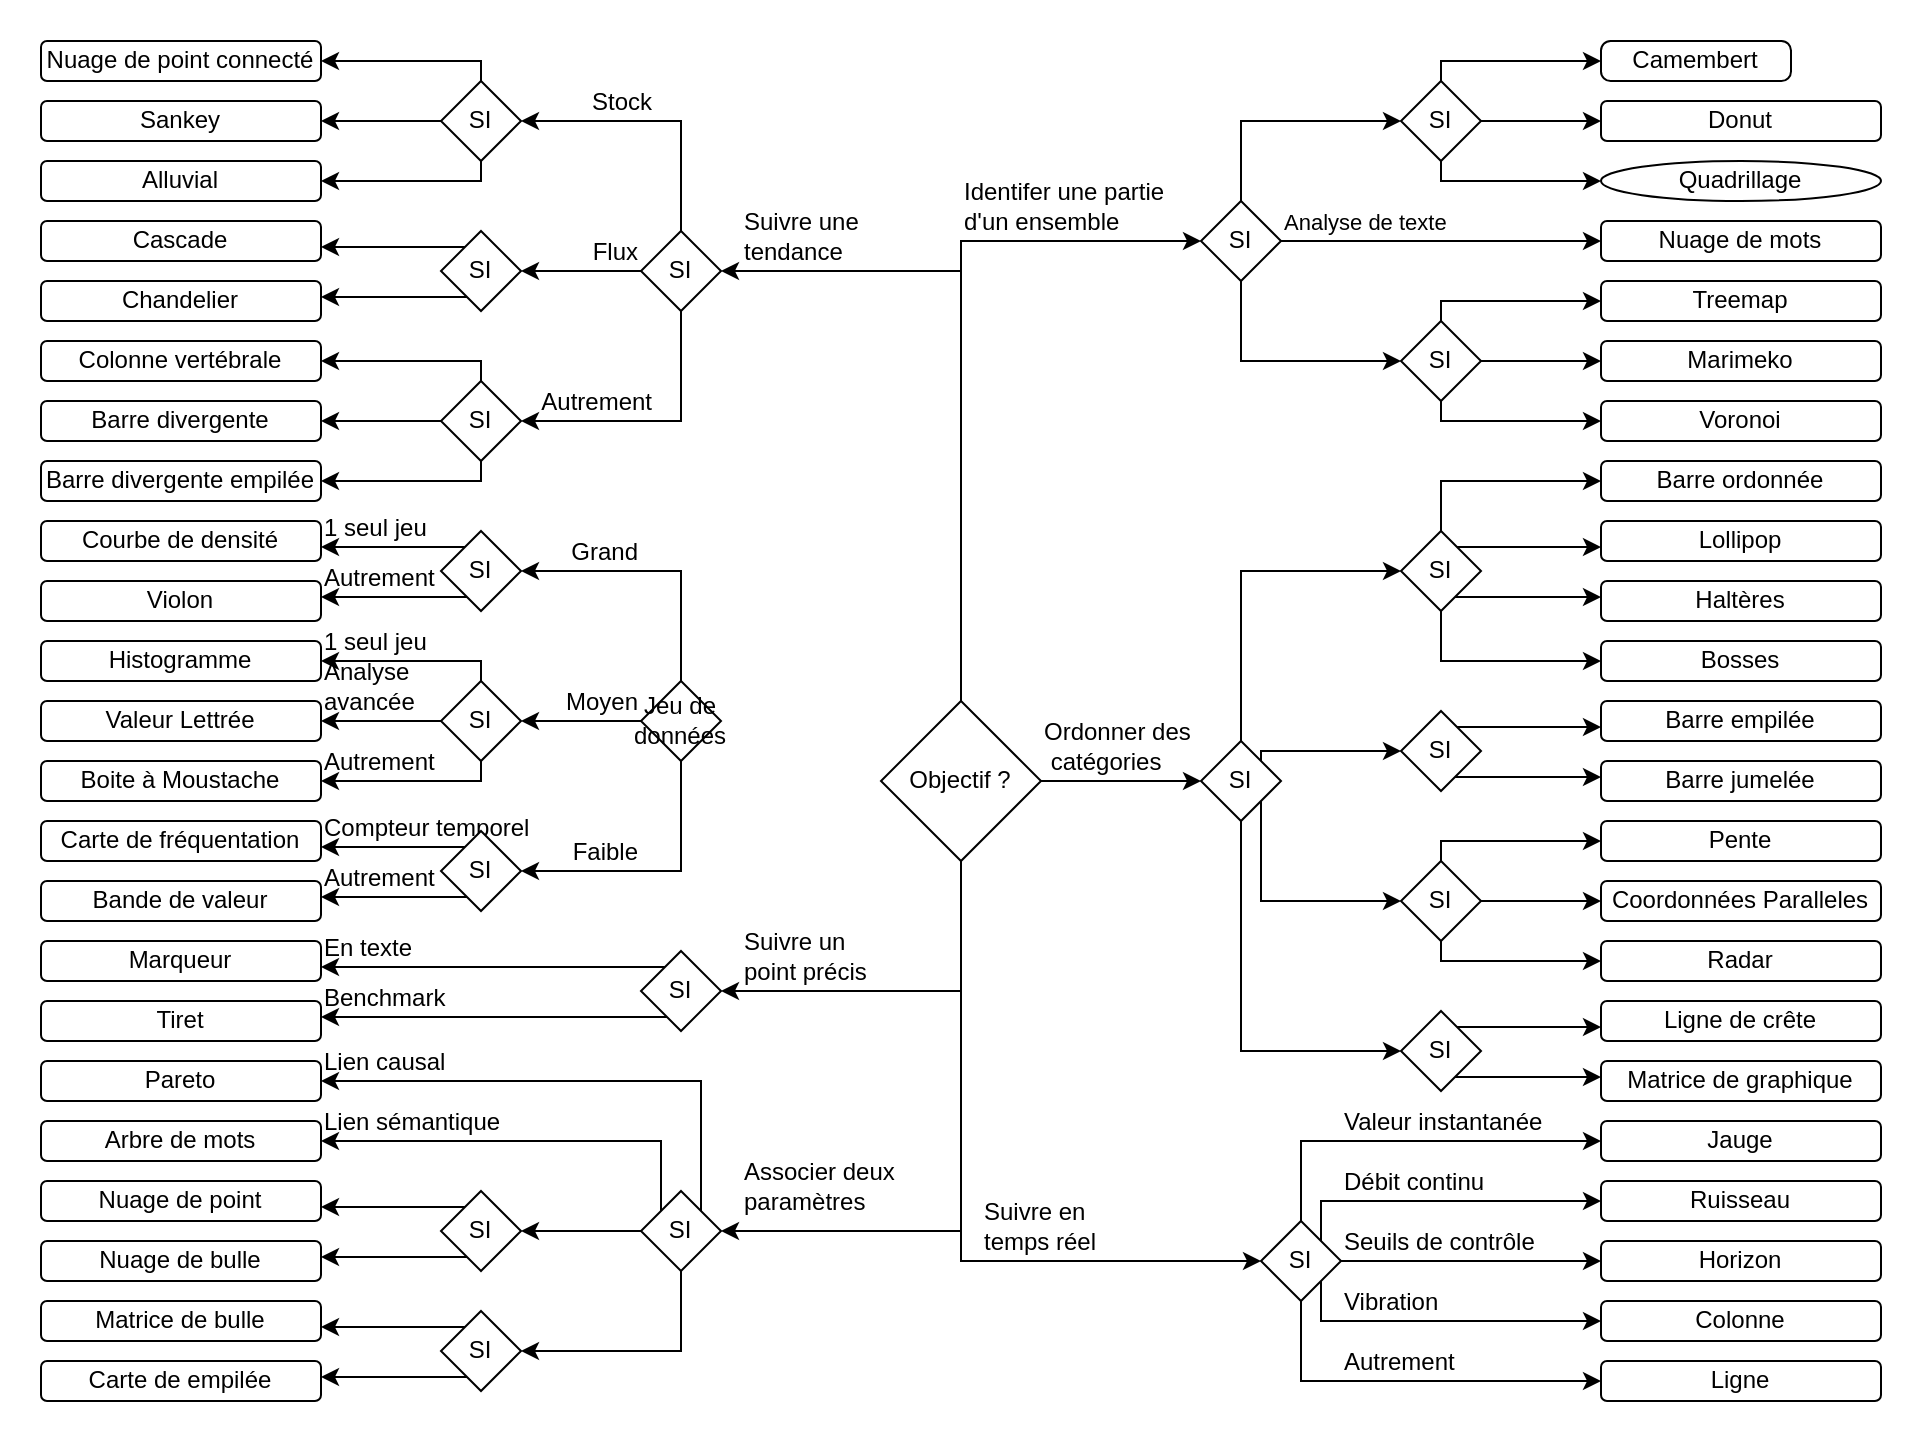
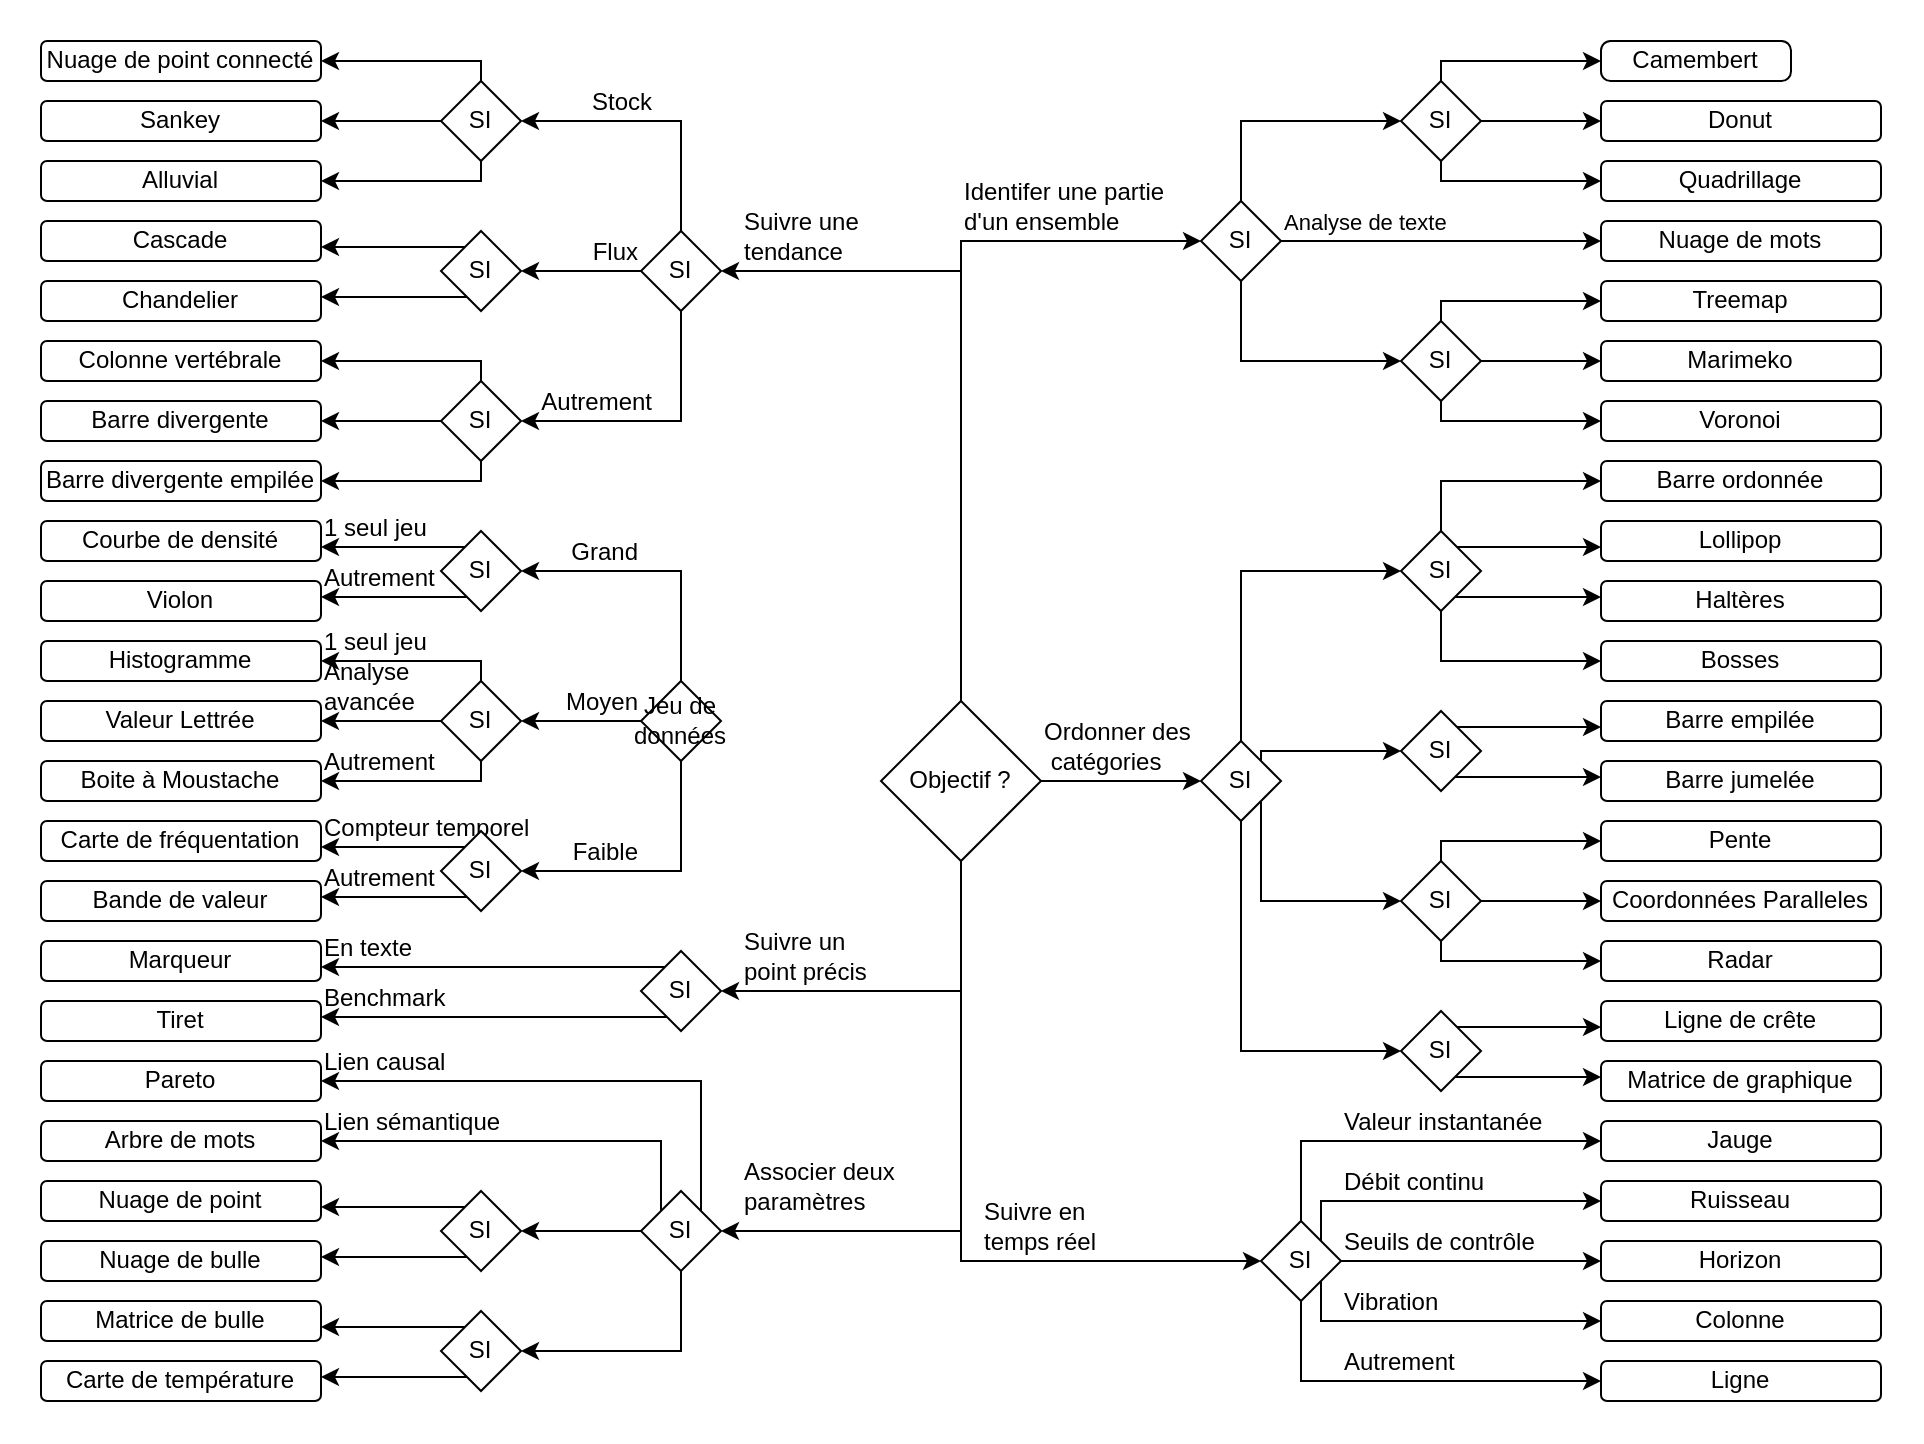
(1741, 181) -> (1741, 181)
(181, 1381) -> (181, 1381)
